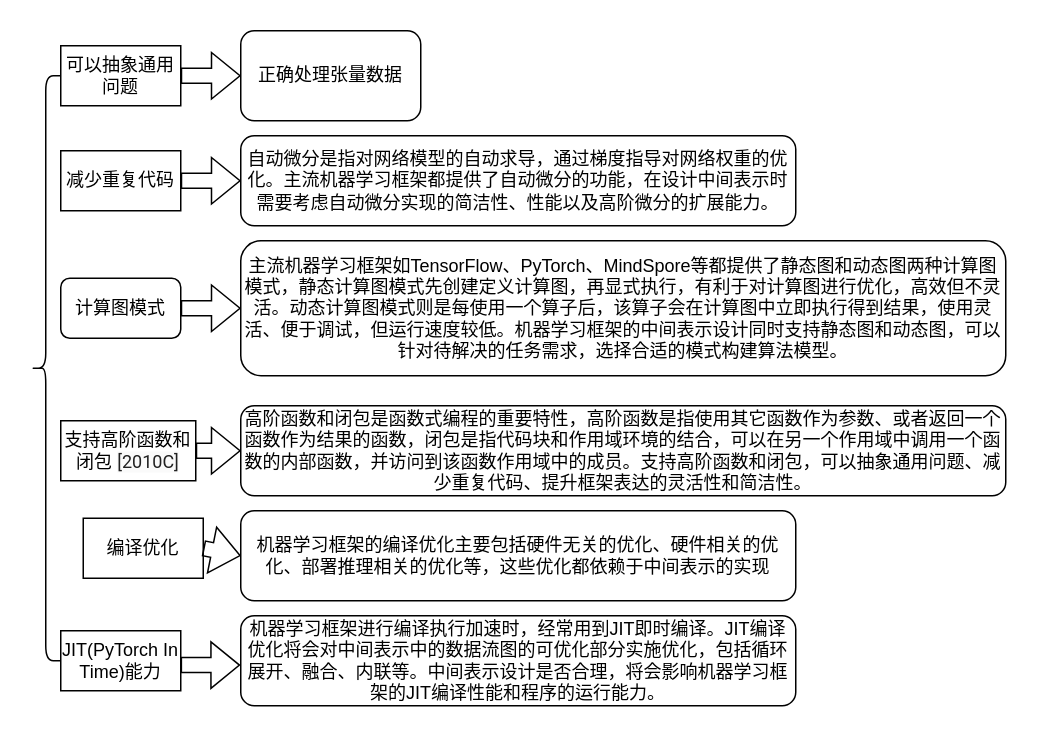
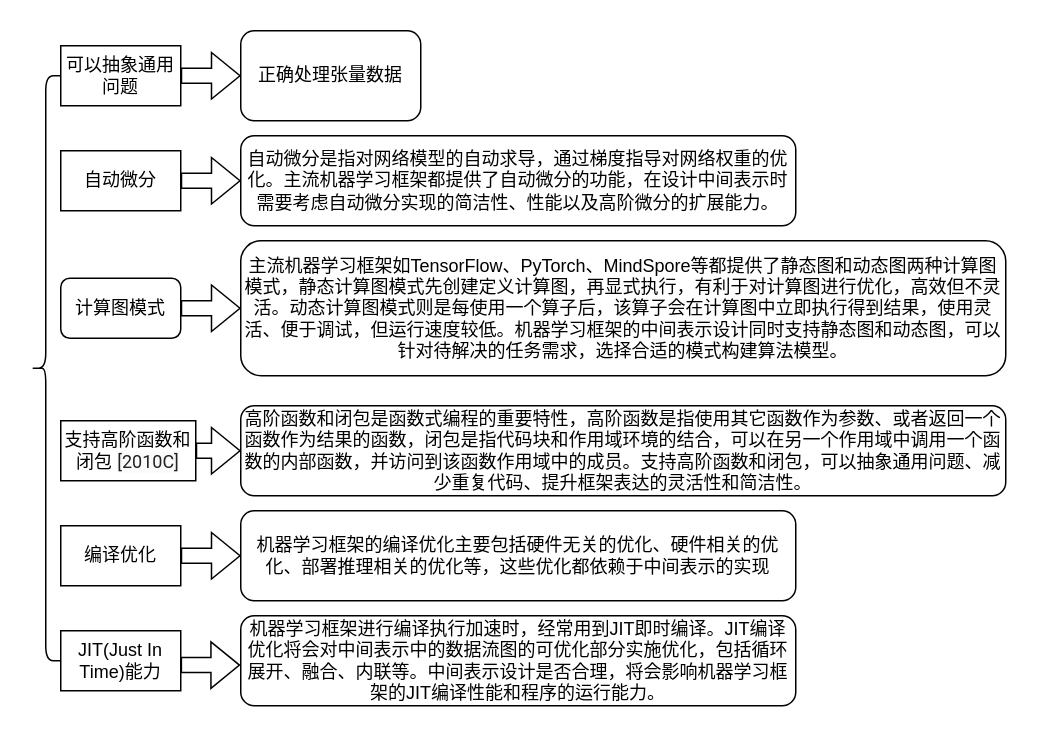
(121, 181) -> (121, 181)
(143, 548) -> (121, 556)
(121, 661) -> (121, 661)
